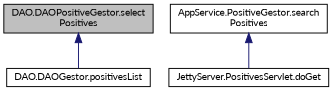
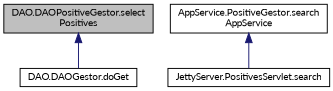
(249, 19) -> (249, 19)
(78, 78) -> (78, 78)
(249, 78) -> (249, 78)
